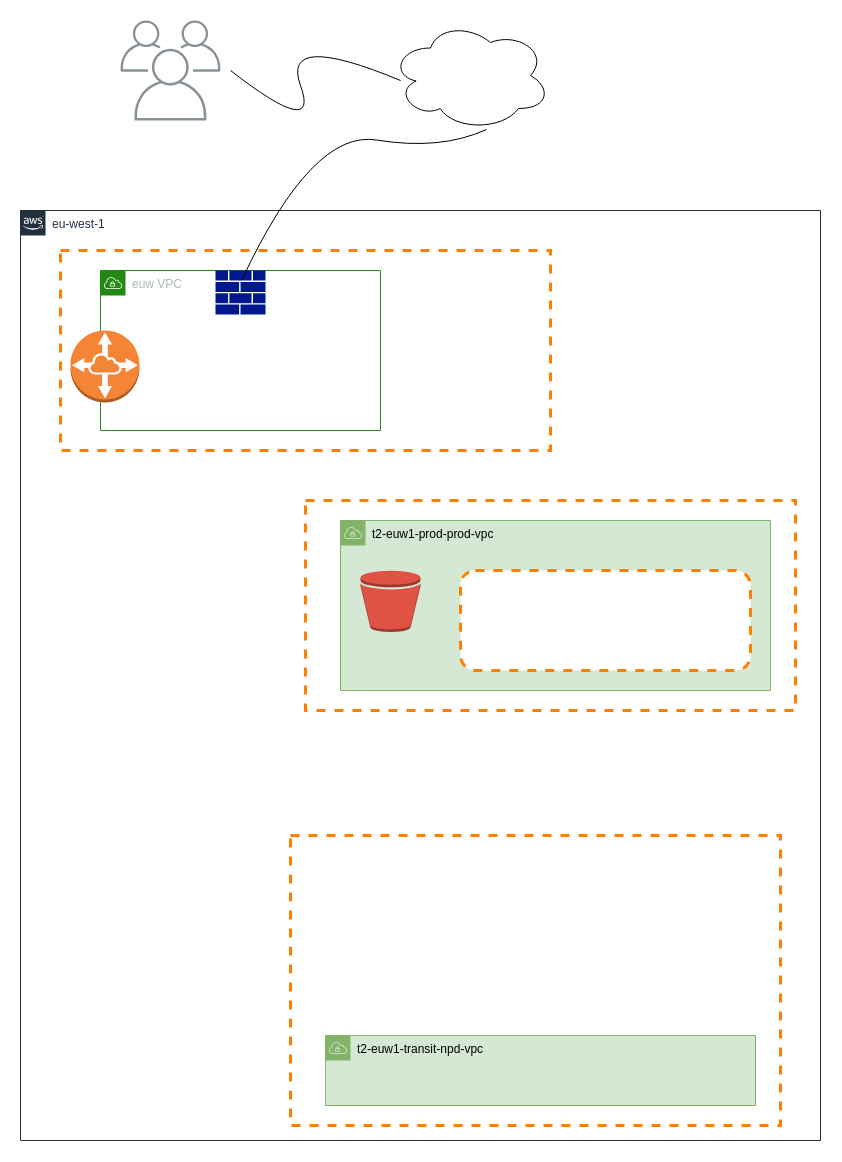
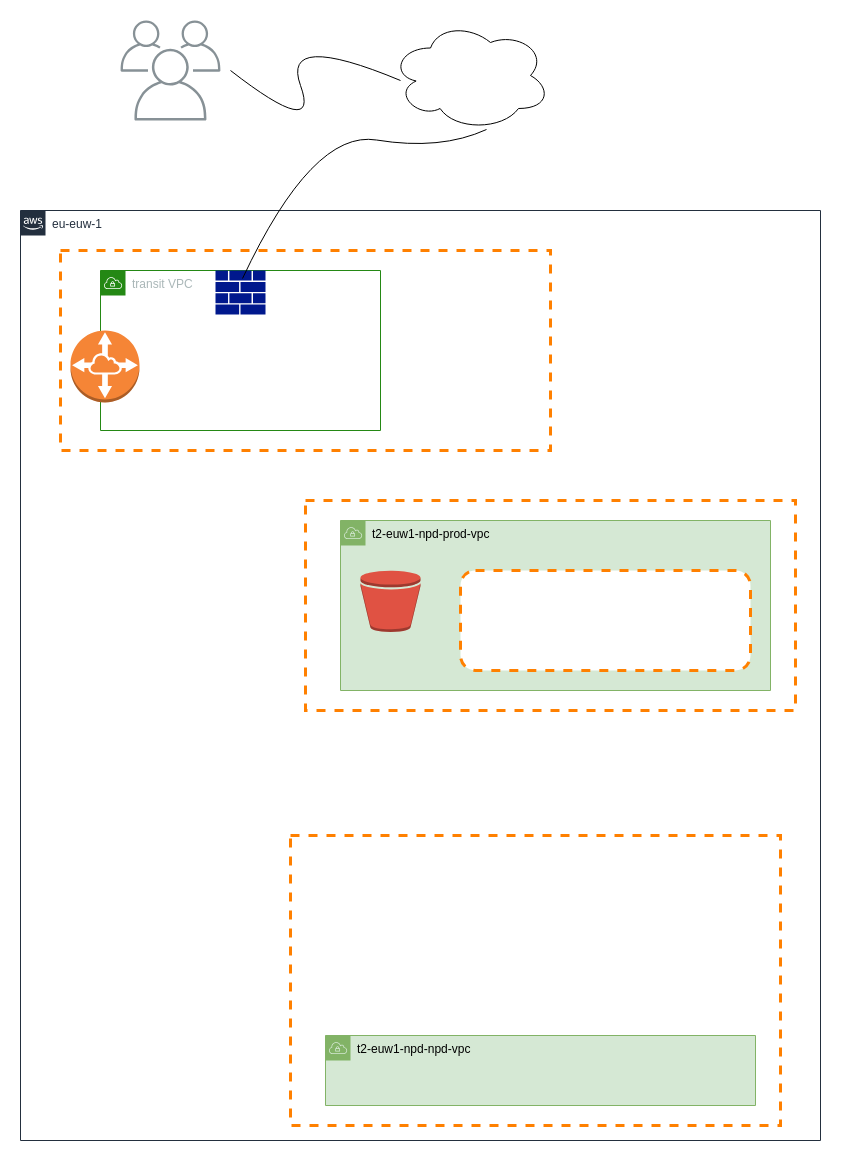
(83, 225) -> (79, 225)
(154, 285) -> (166, 285)
(443, 535) -> (440, 535)
(433, 1050) -> (421, 1050)
